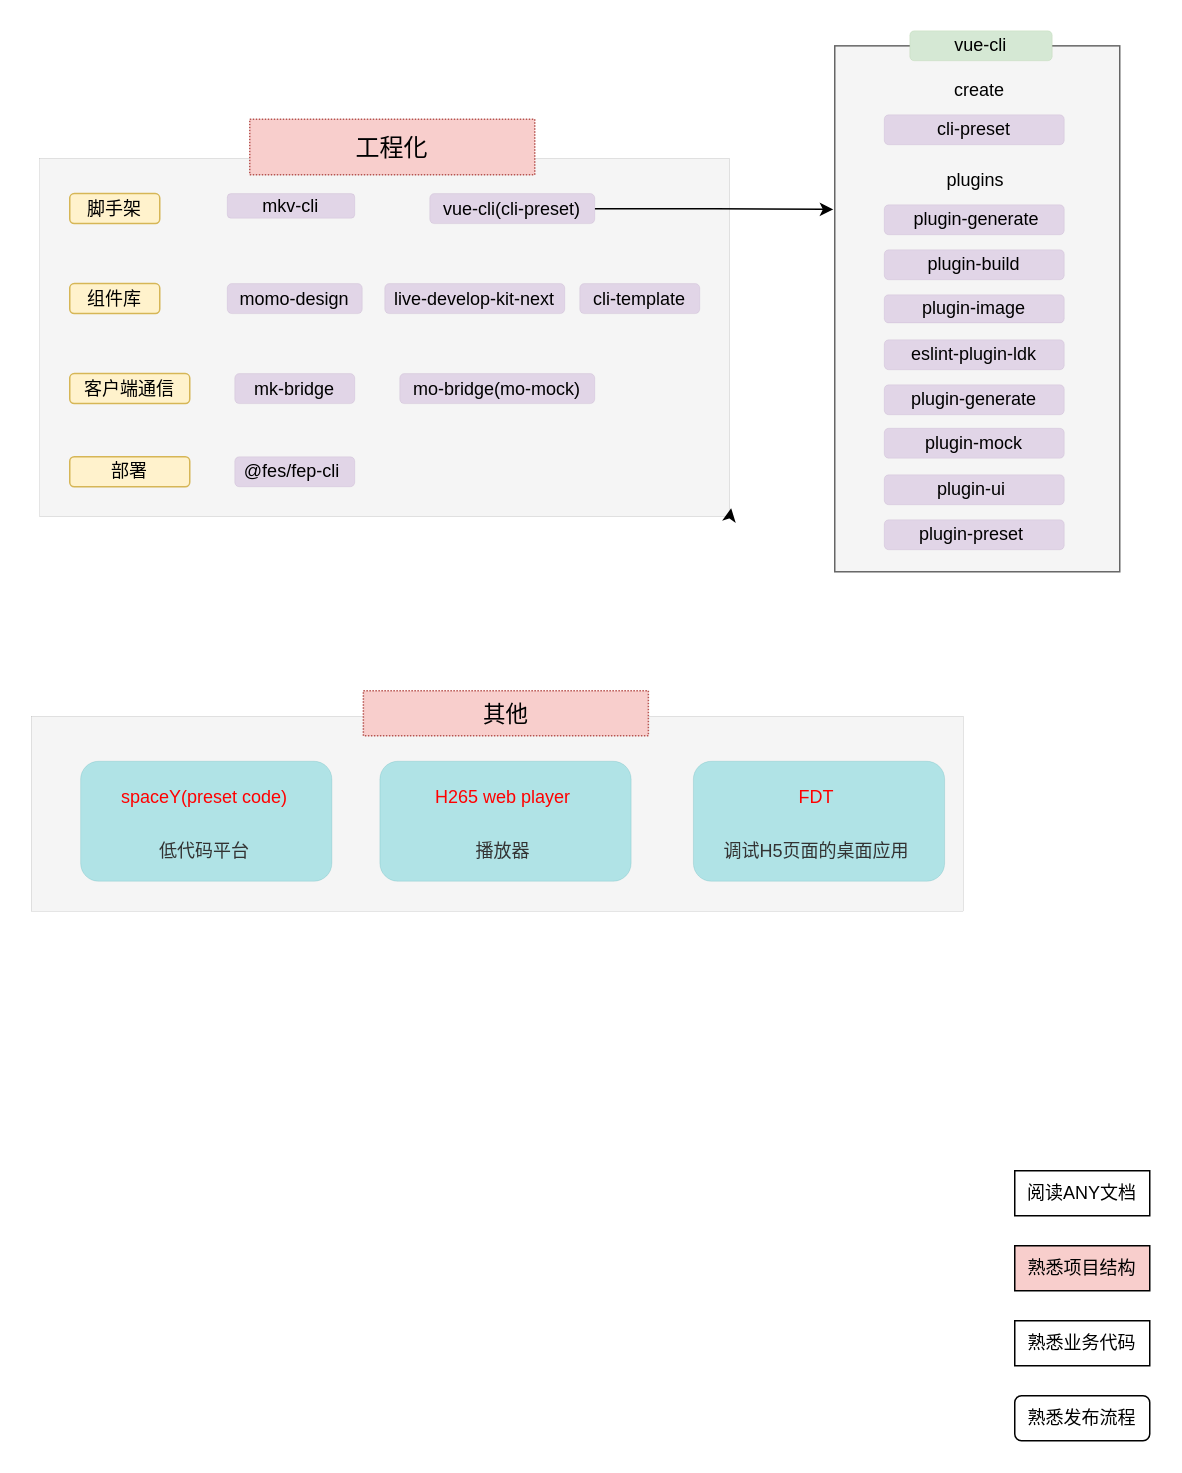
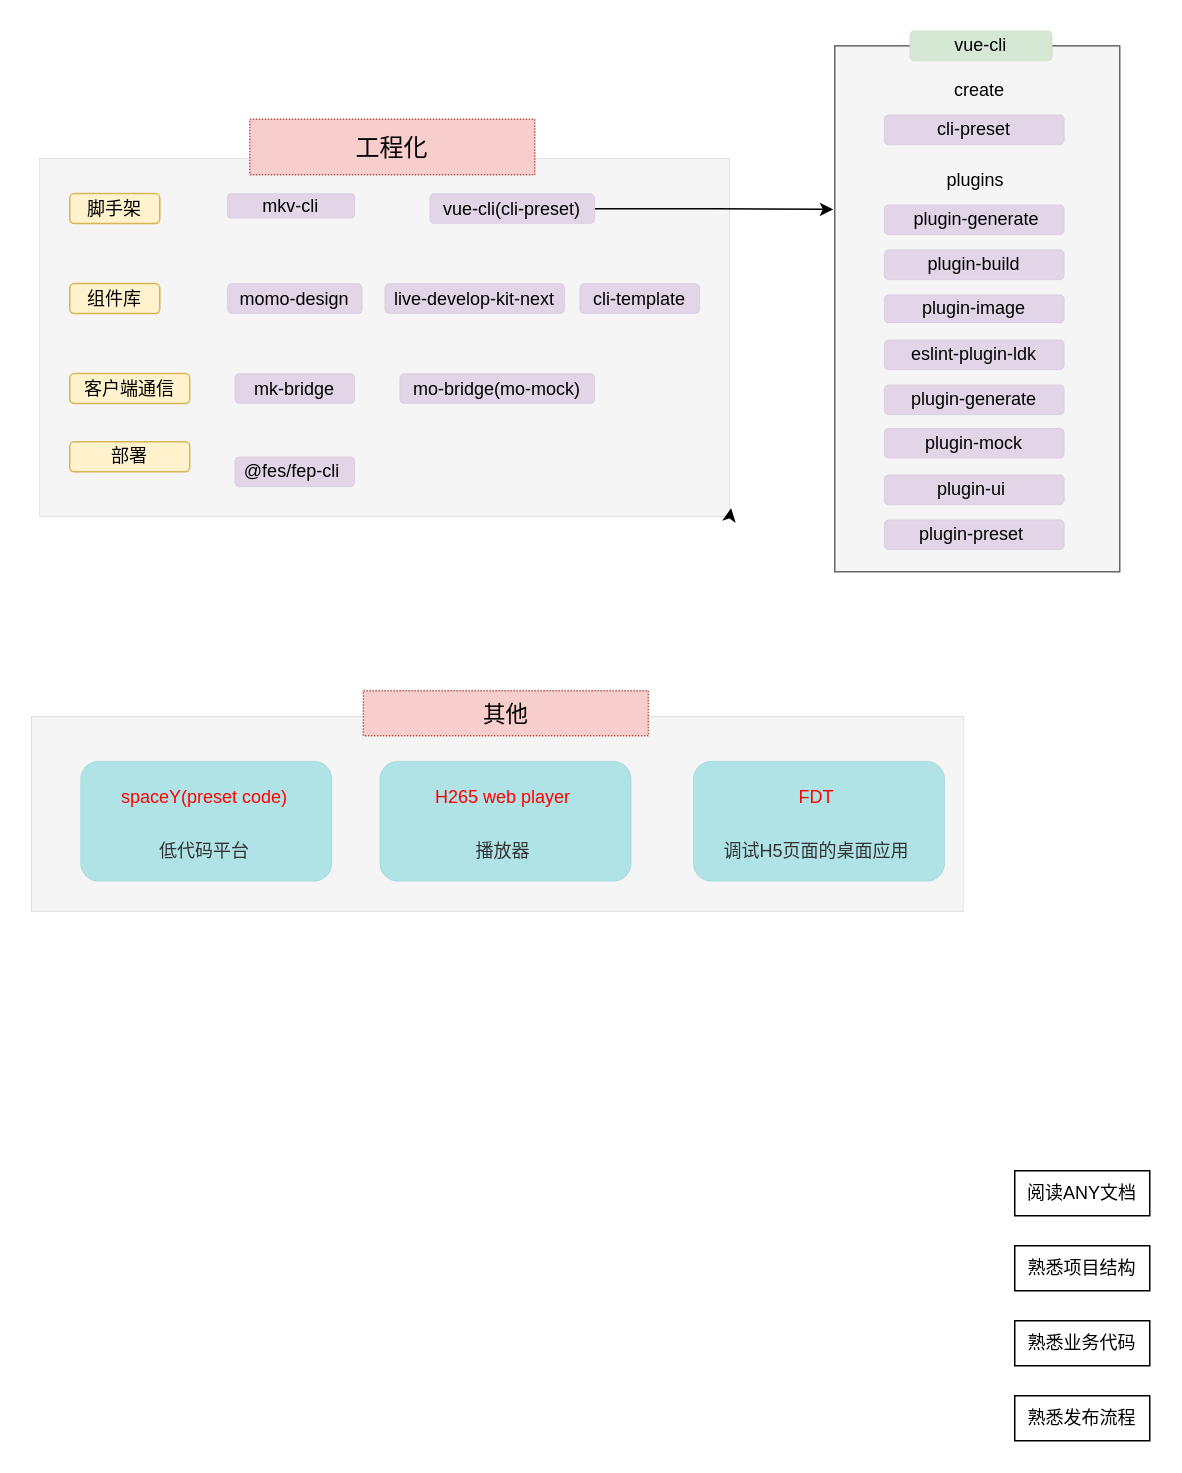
(130, 472) -> (130, 457)
(1082, 1268) -> (1082, 1268)
(1082, 1418) -> (1082, 1418)
